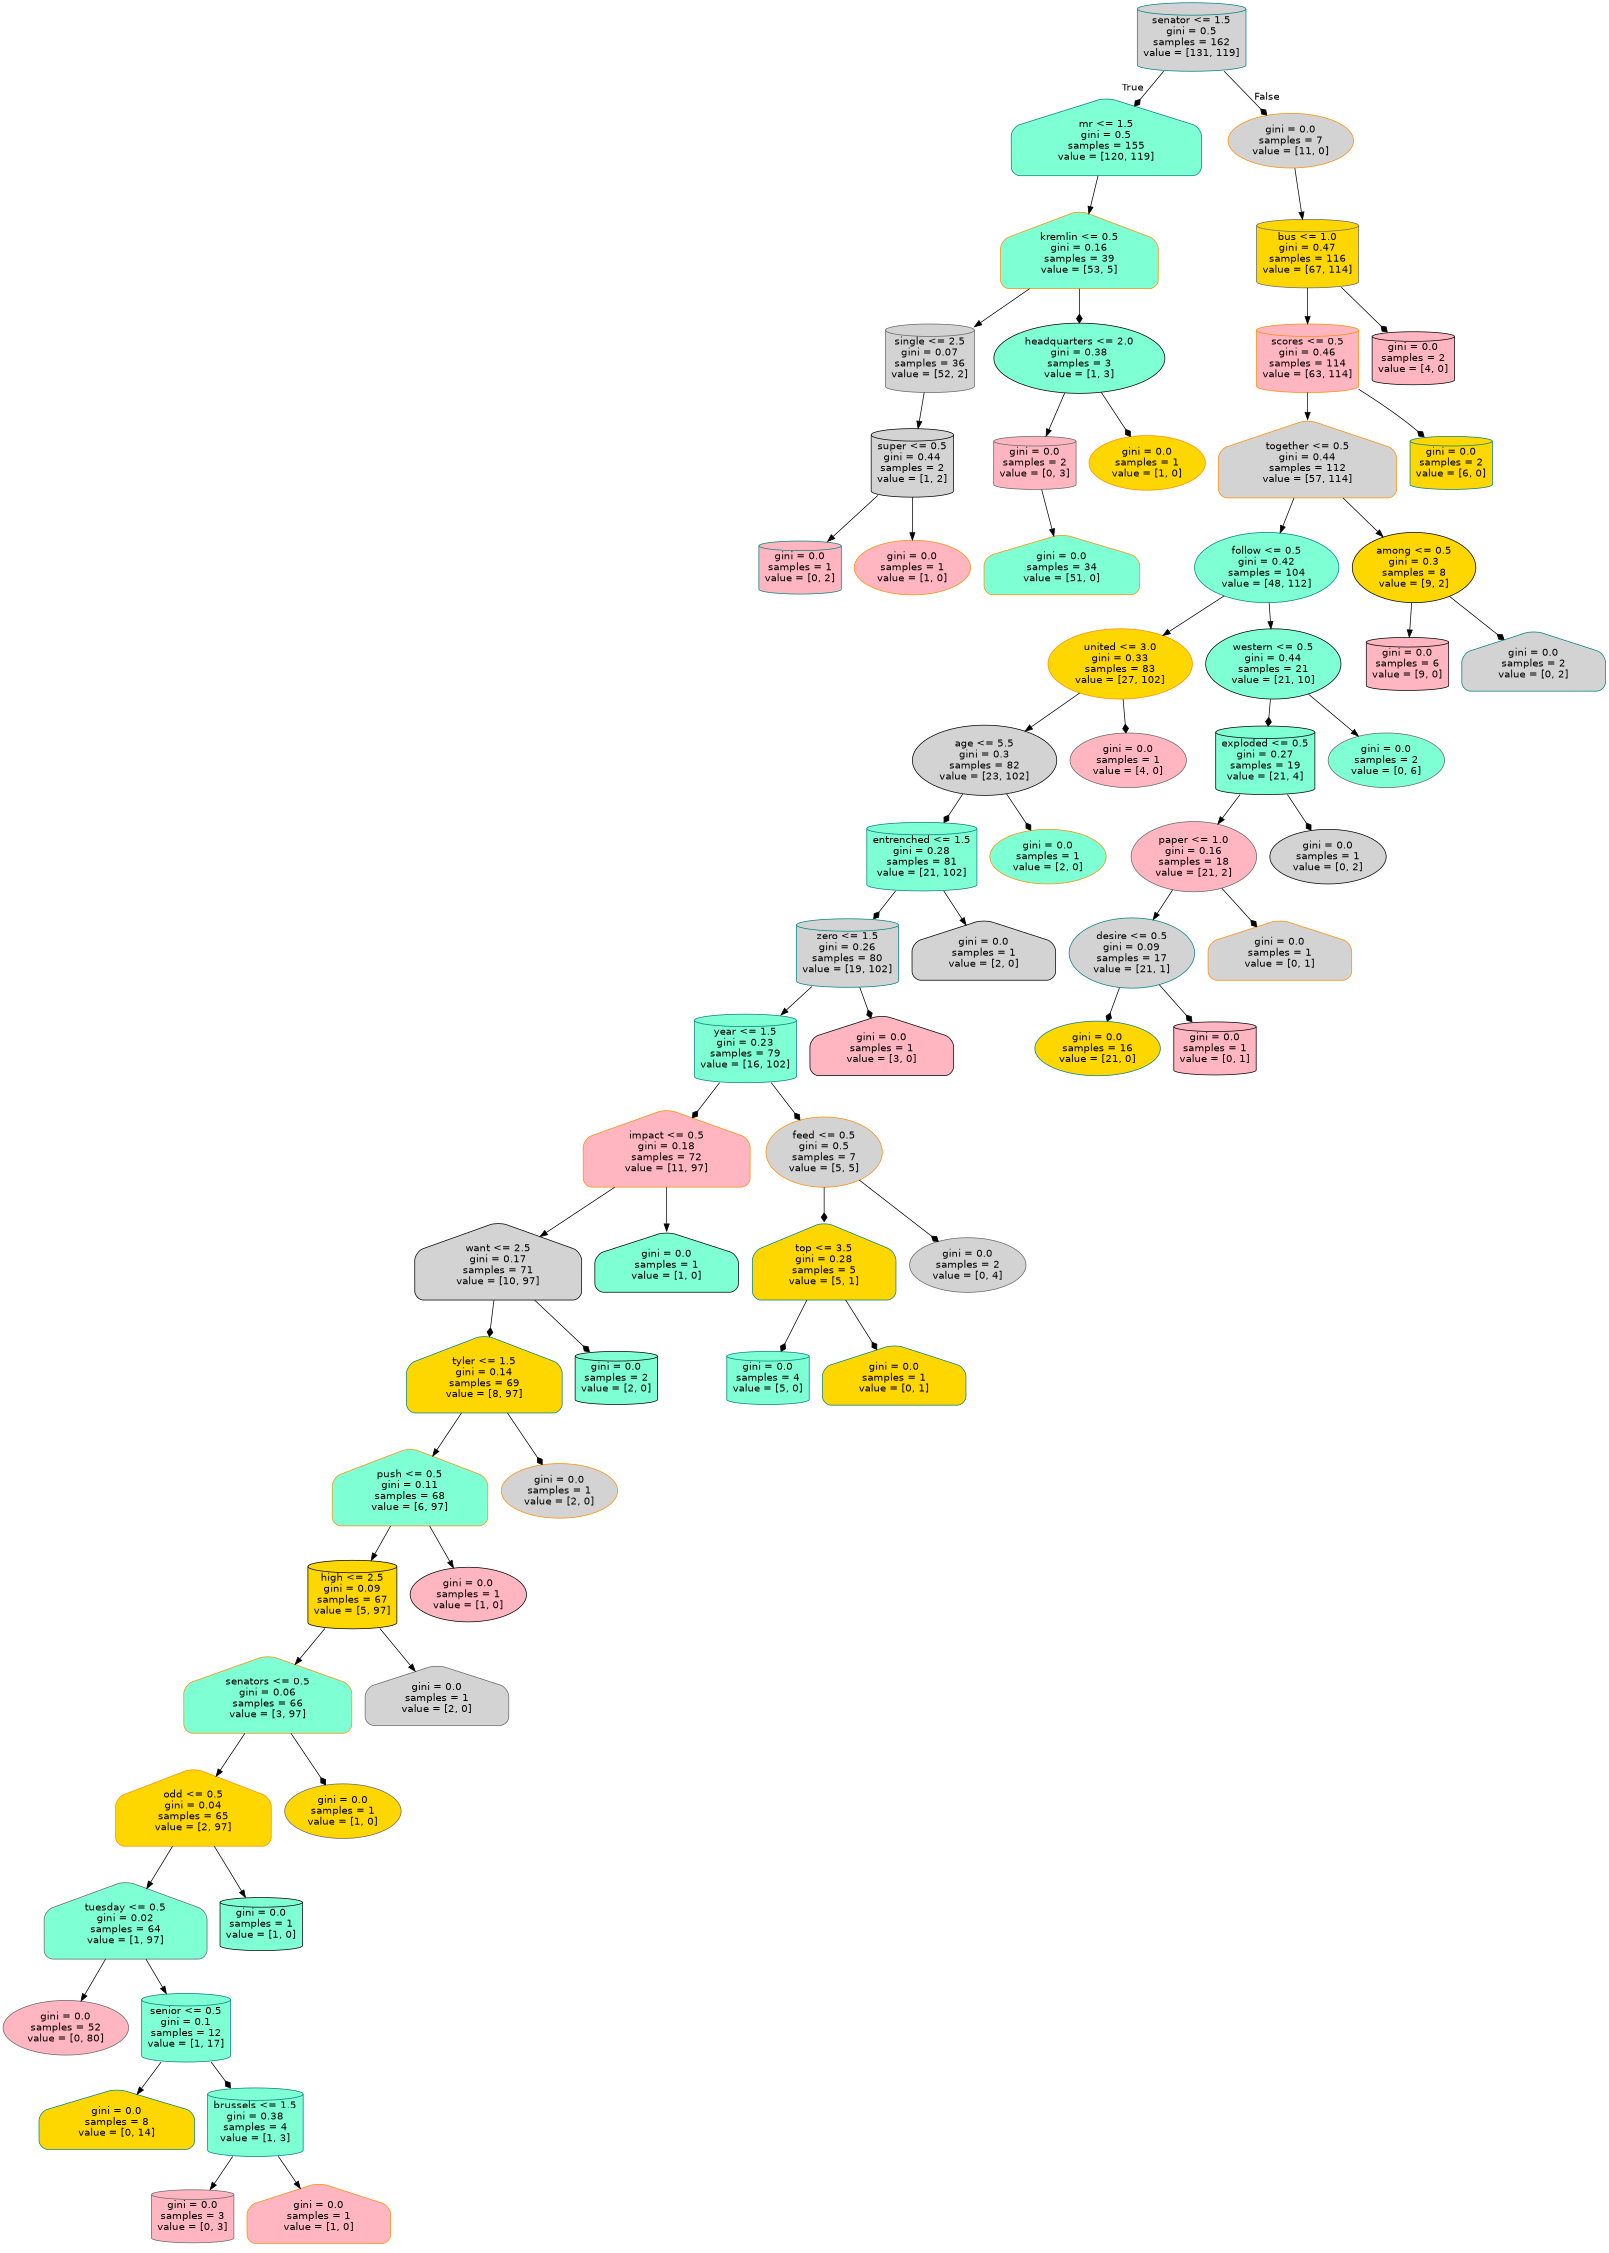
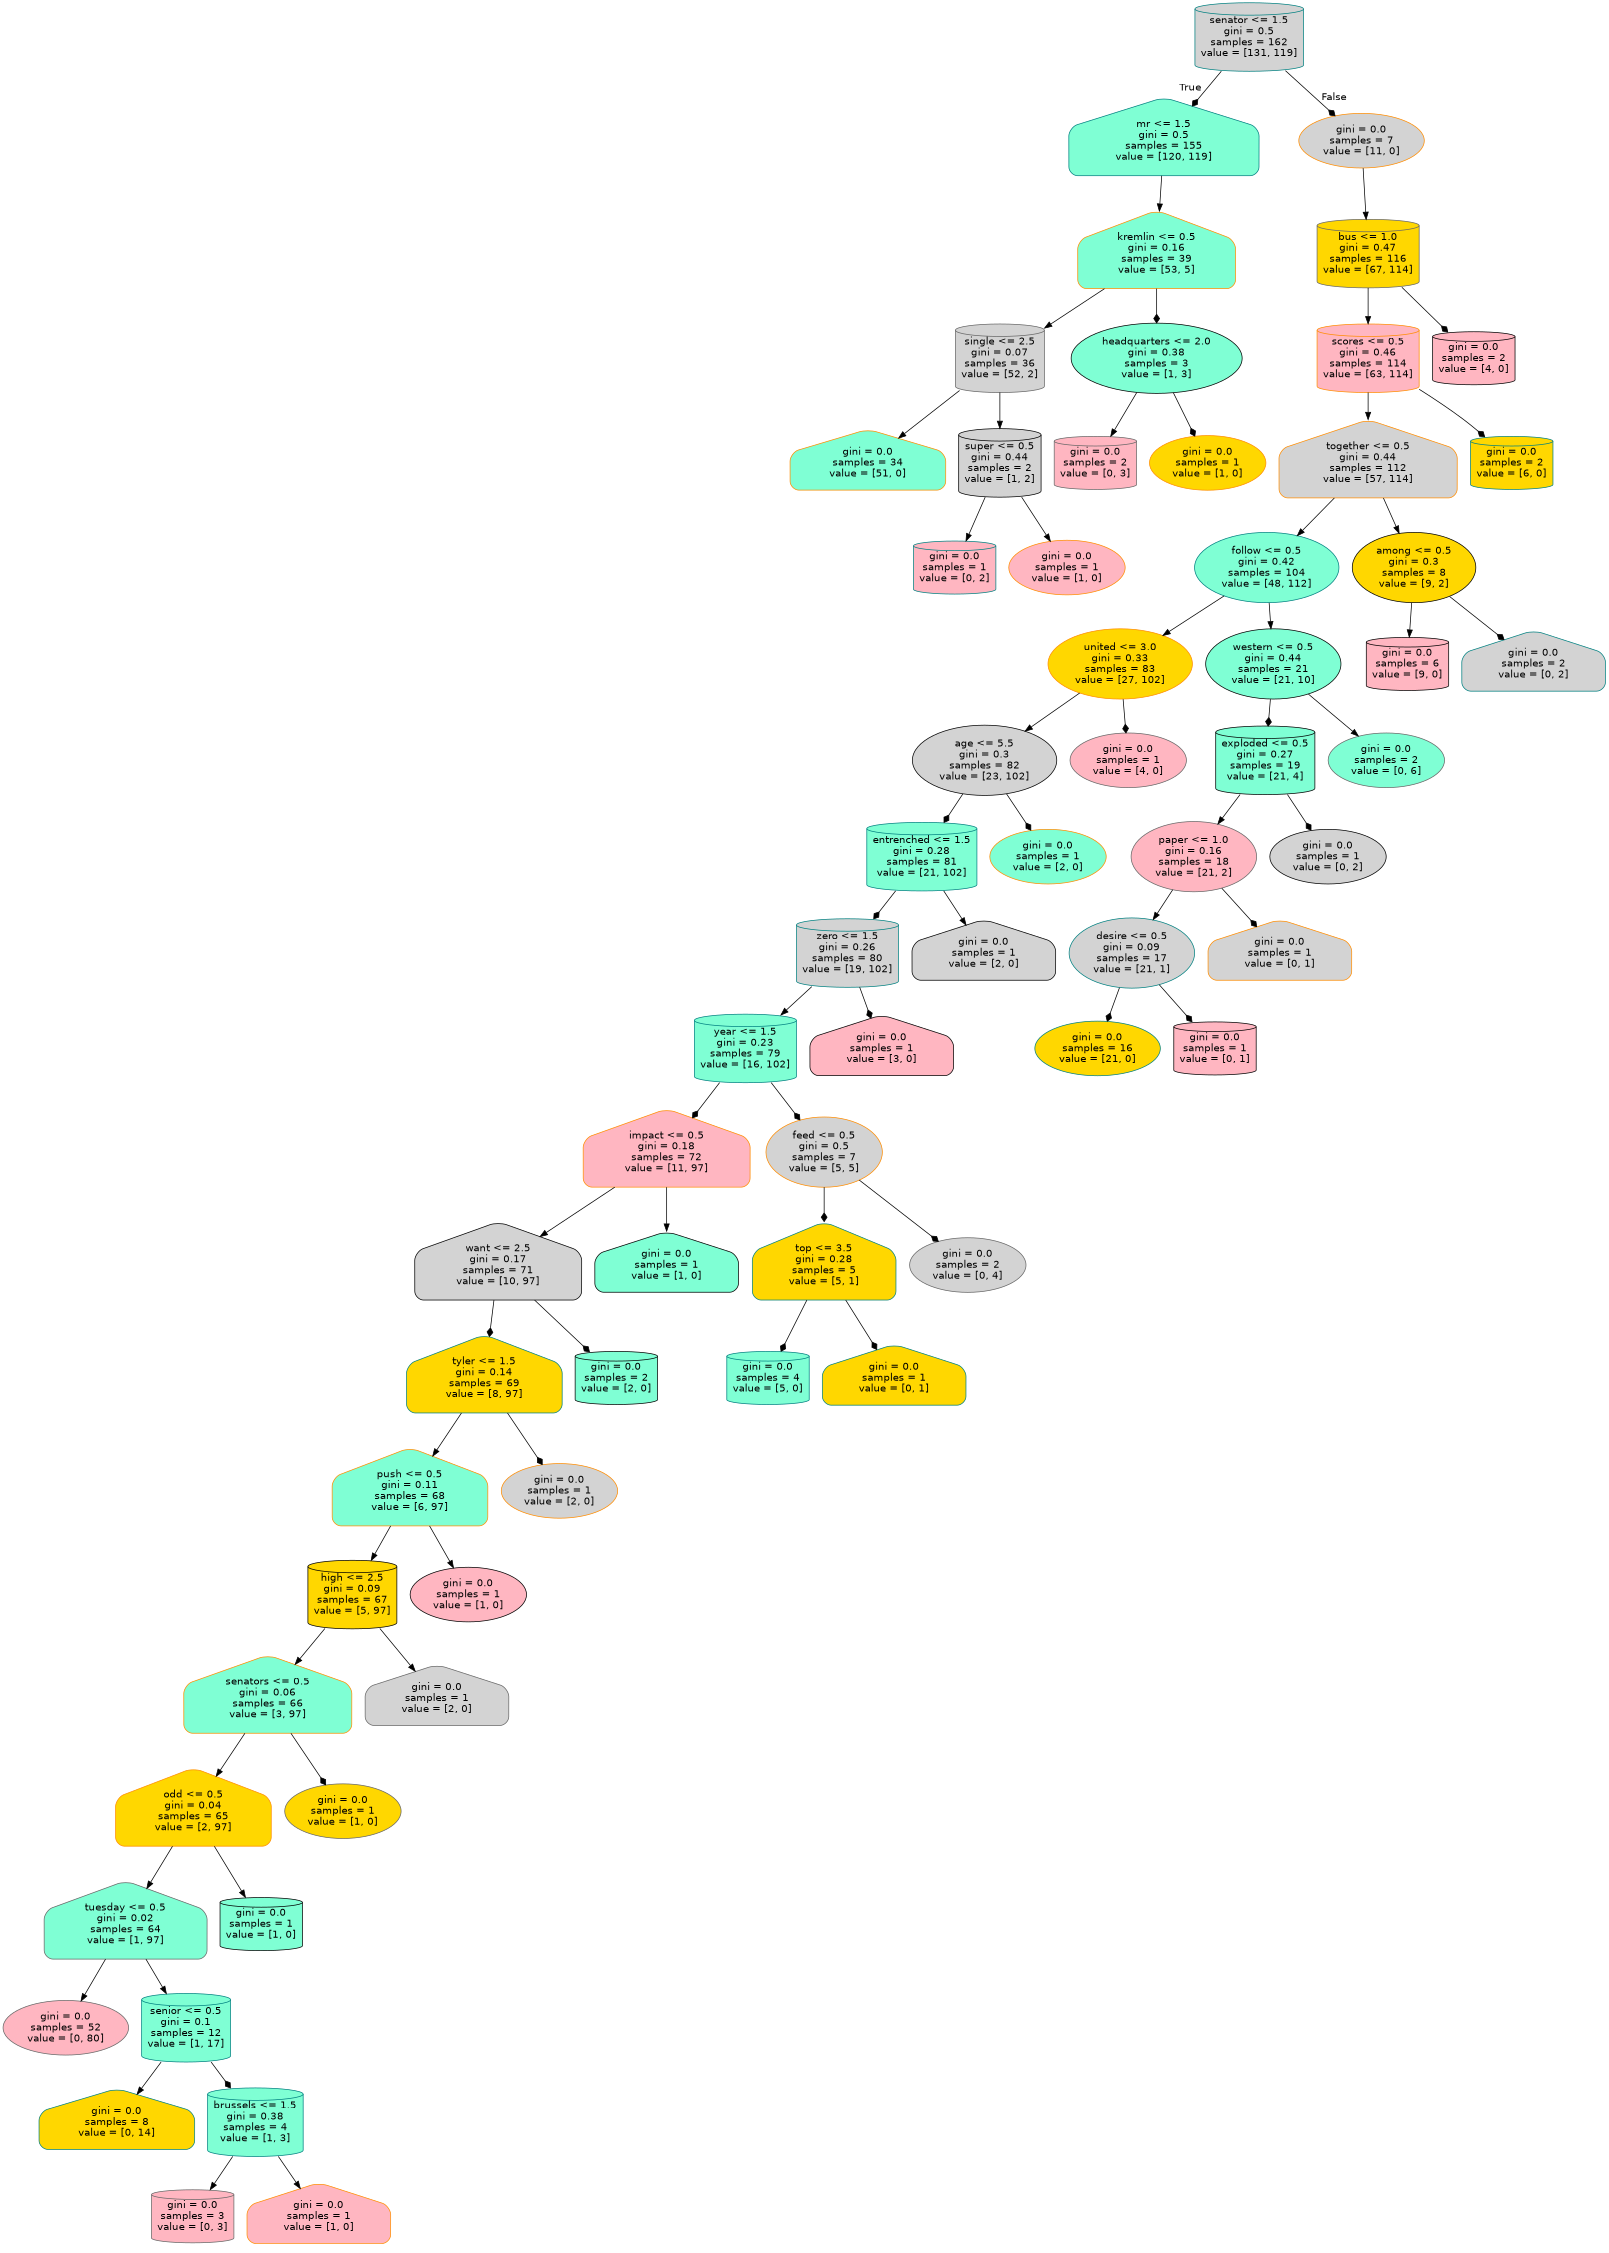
(1047, 509) -> (932, 412)
